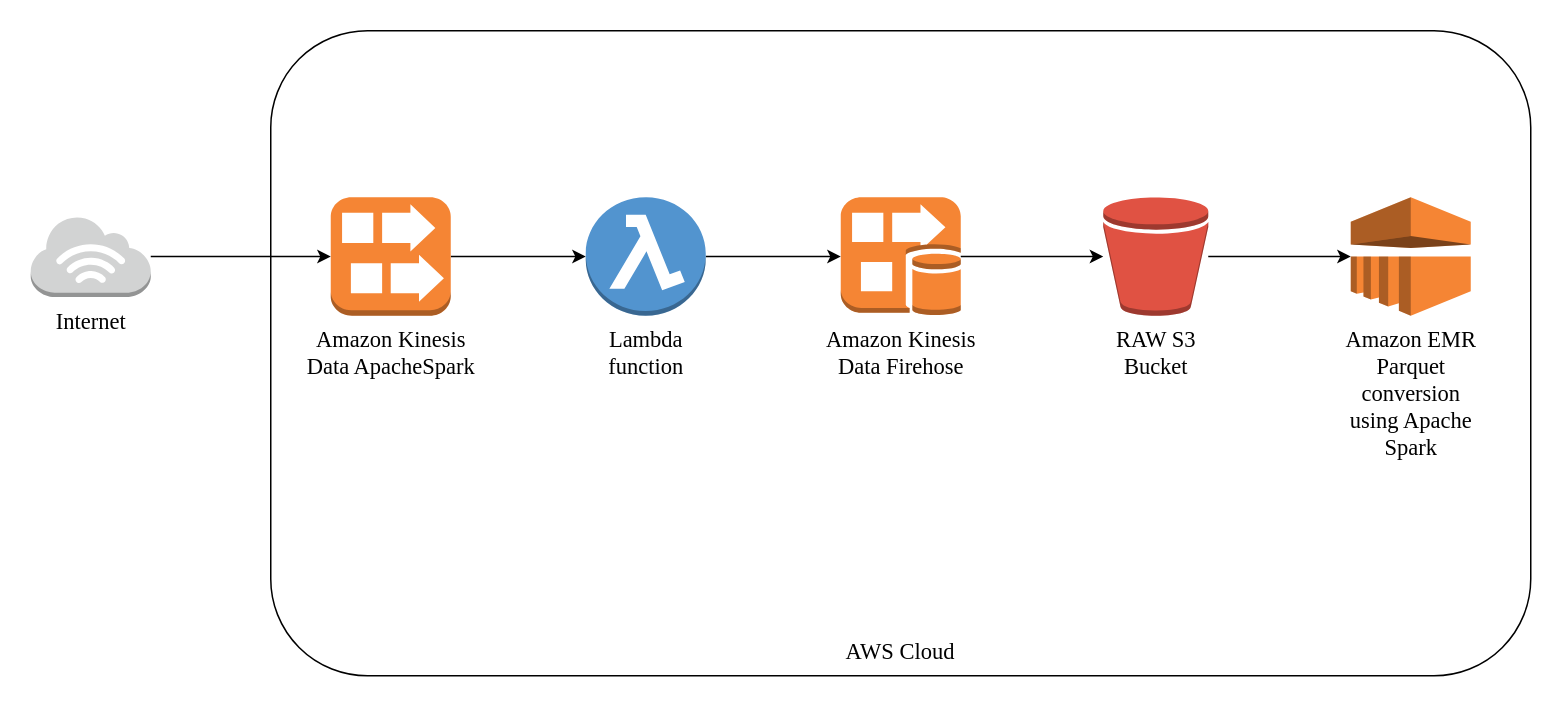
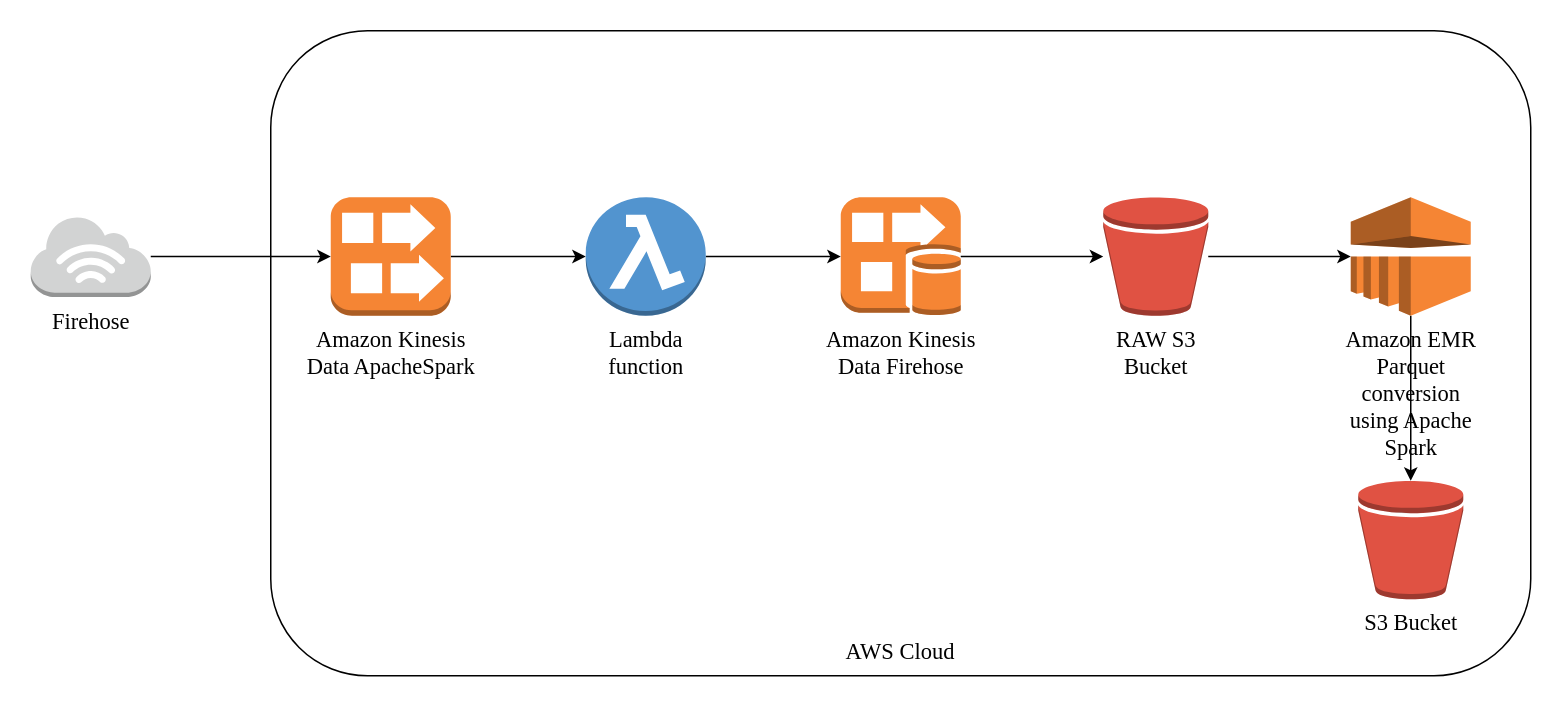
(92, 322) -> (92, 322)
none -> (1411, 393)
none -> (1411, 540)
